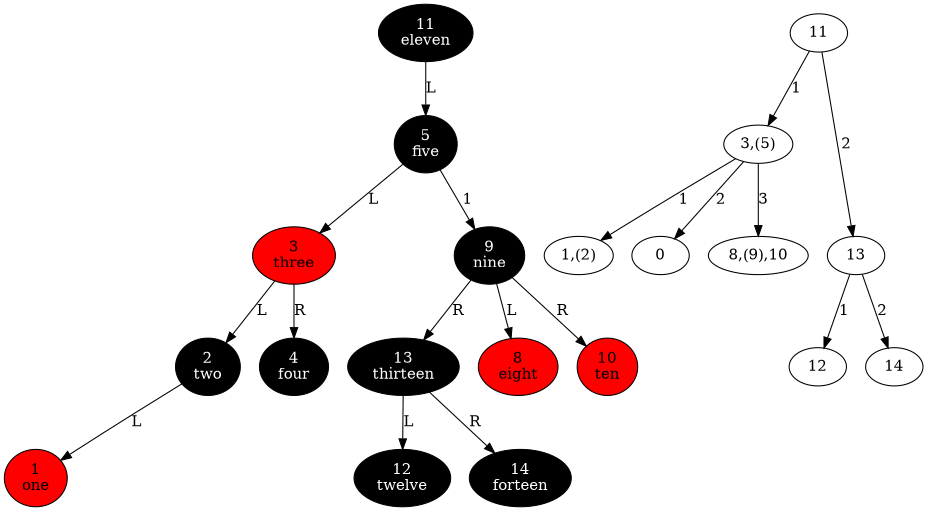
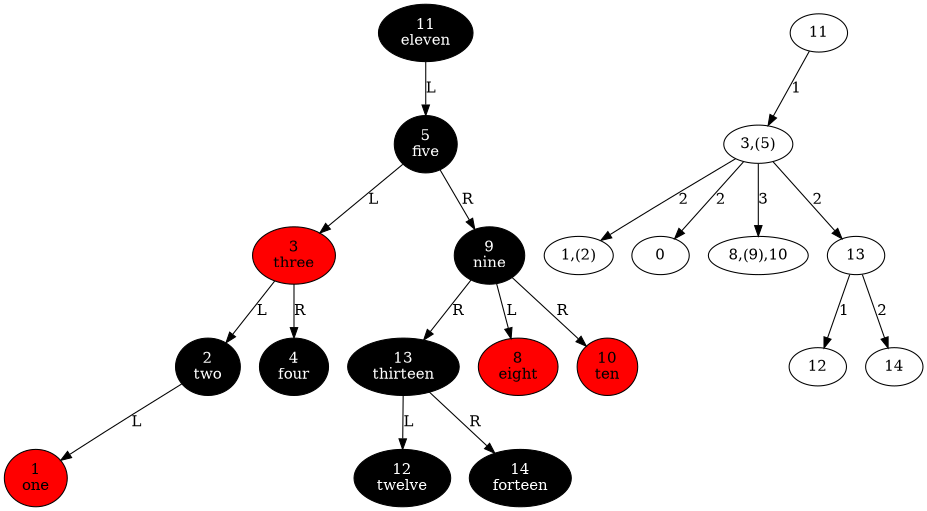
(837, 139) -> (804, 196)
(468, 200) -> (468, 200)
(684, 200) -> (684, 200)
